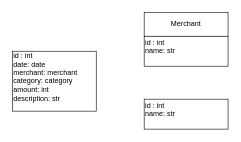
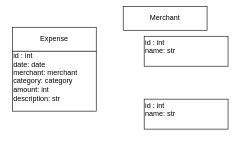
(186, 24) -> (165, 18)
none -> (54, 39)
